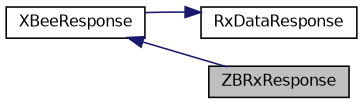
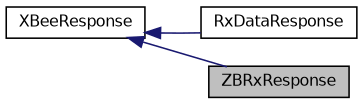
(165, 12) -> (181, 33)
